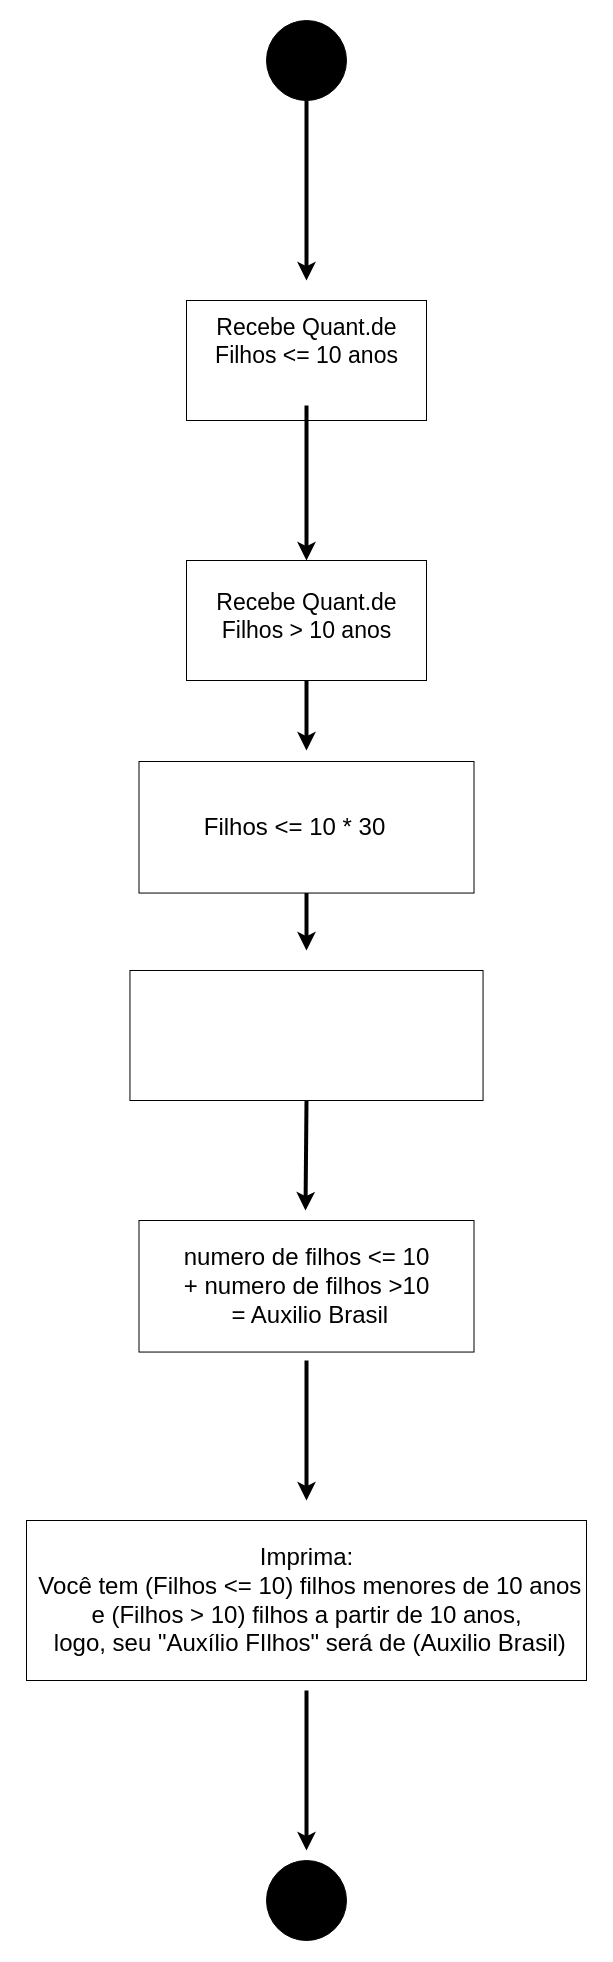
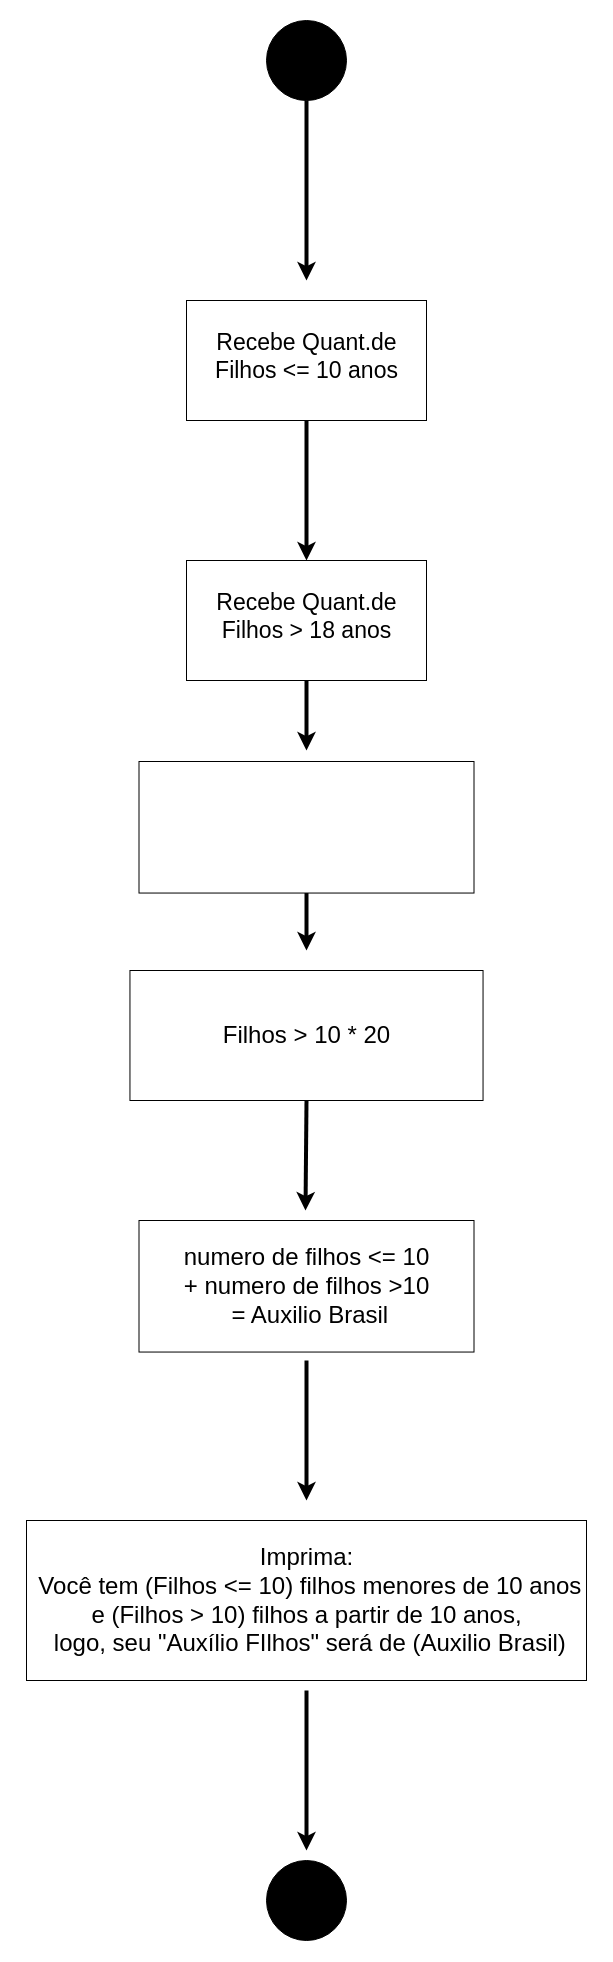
(307, 356) -> (307, 371)
(307, 631) -> (307, 631)
(294, 827) -> none
none -> (307, 1036)
